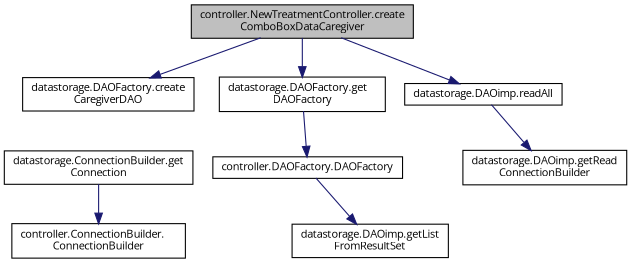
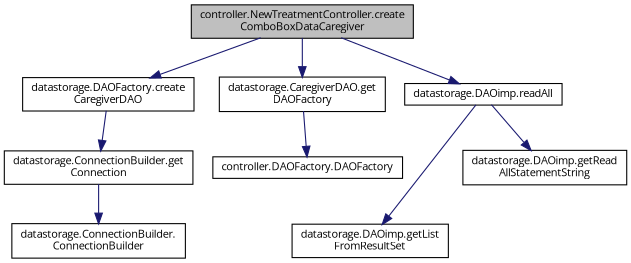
(302, 94) -> (302, 94)
none -> (104, 125)
(545, 168) -> (545, 168)
(333, 197) -> (432, 160)
(99, 241) -> (99, 241)
